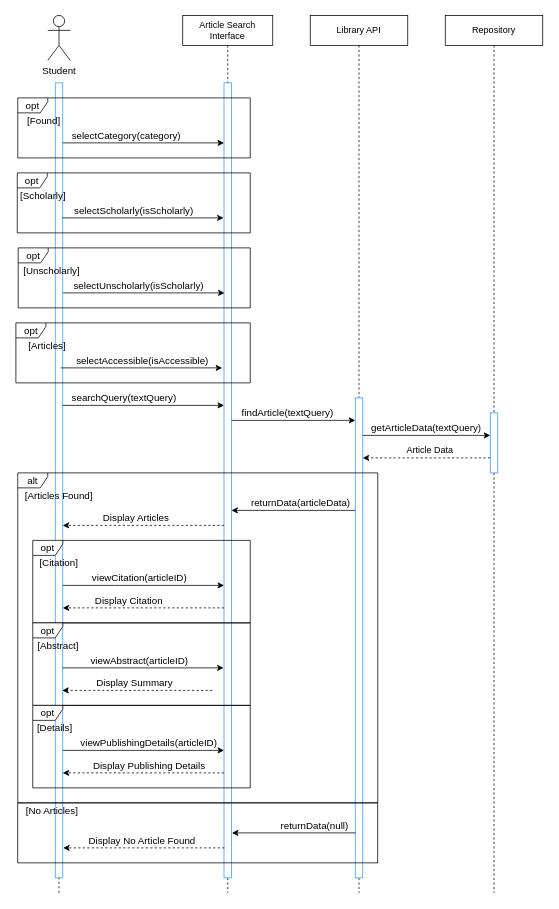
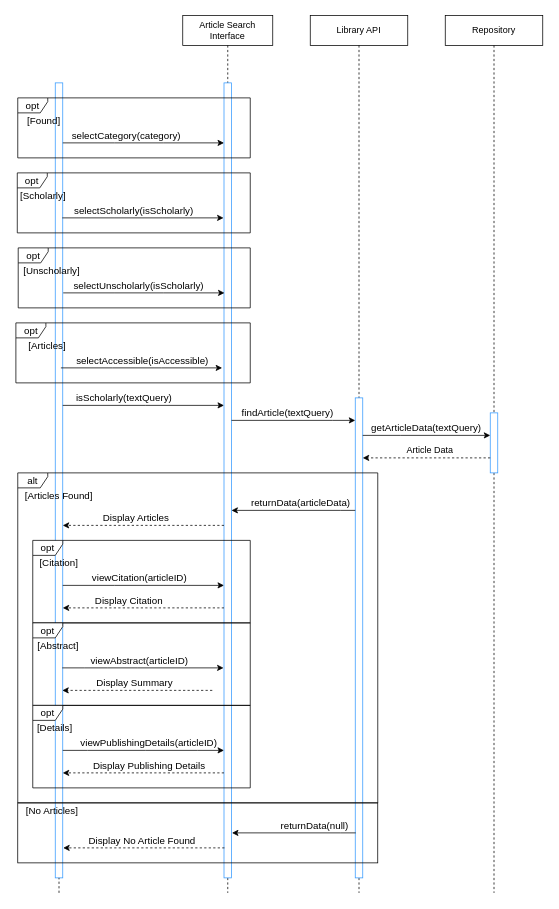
(59, 38) -> none
(124, 398) -> (124, 398)
